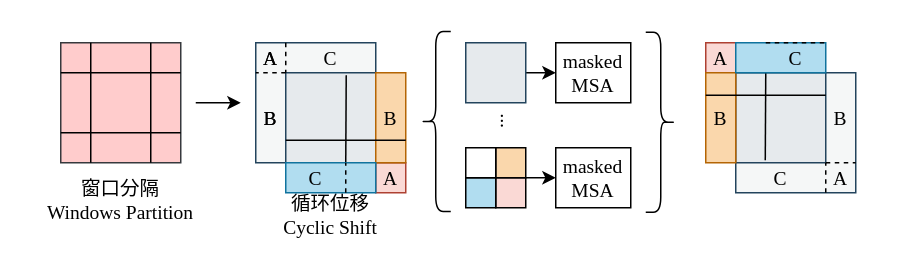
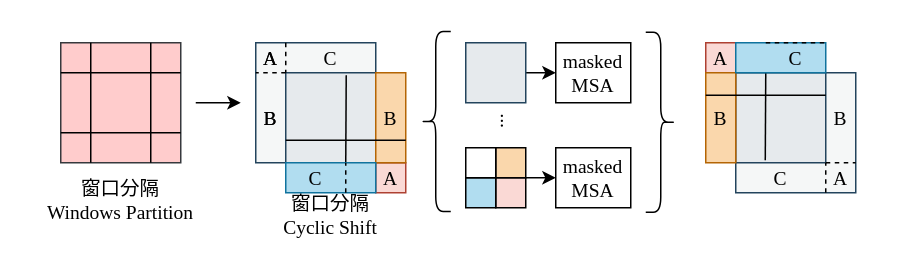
(331, 215) -> (331, 215)
